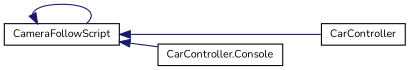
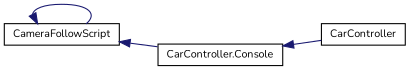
(226, 34) -> (307, 42)
